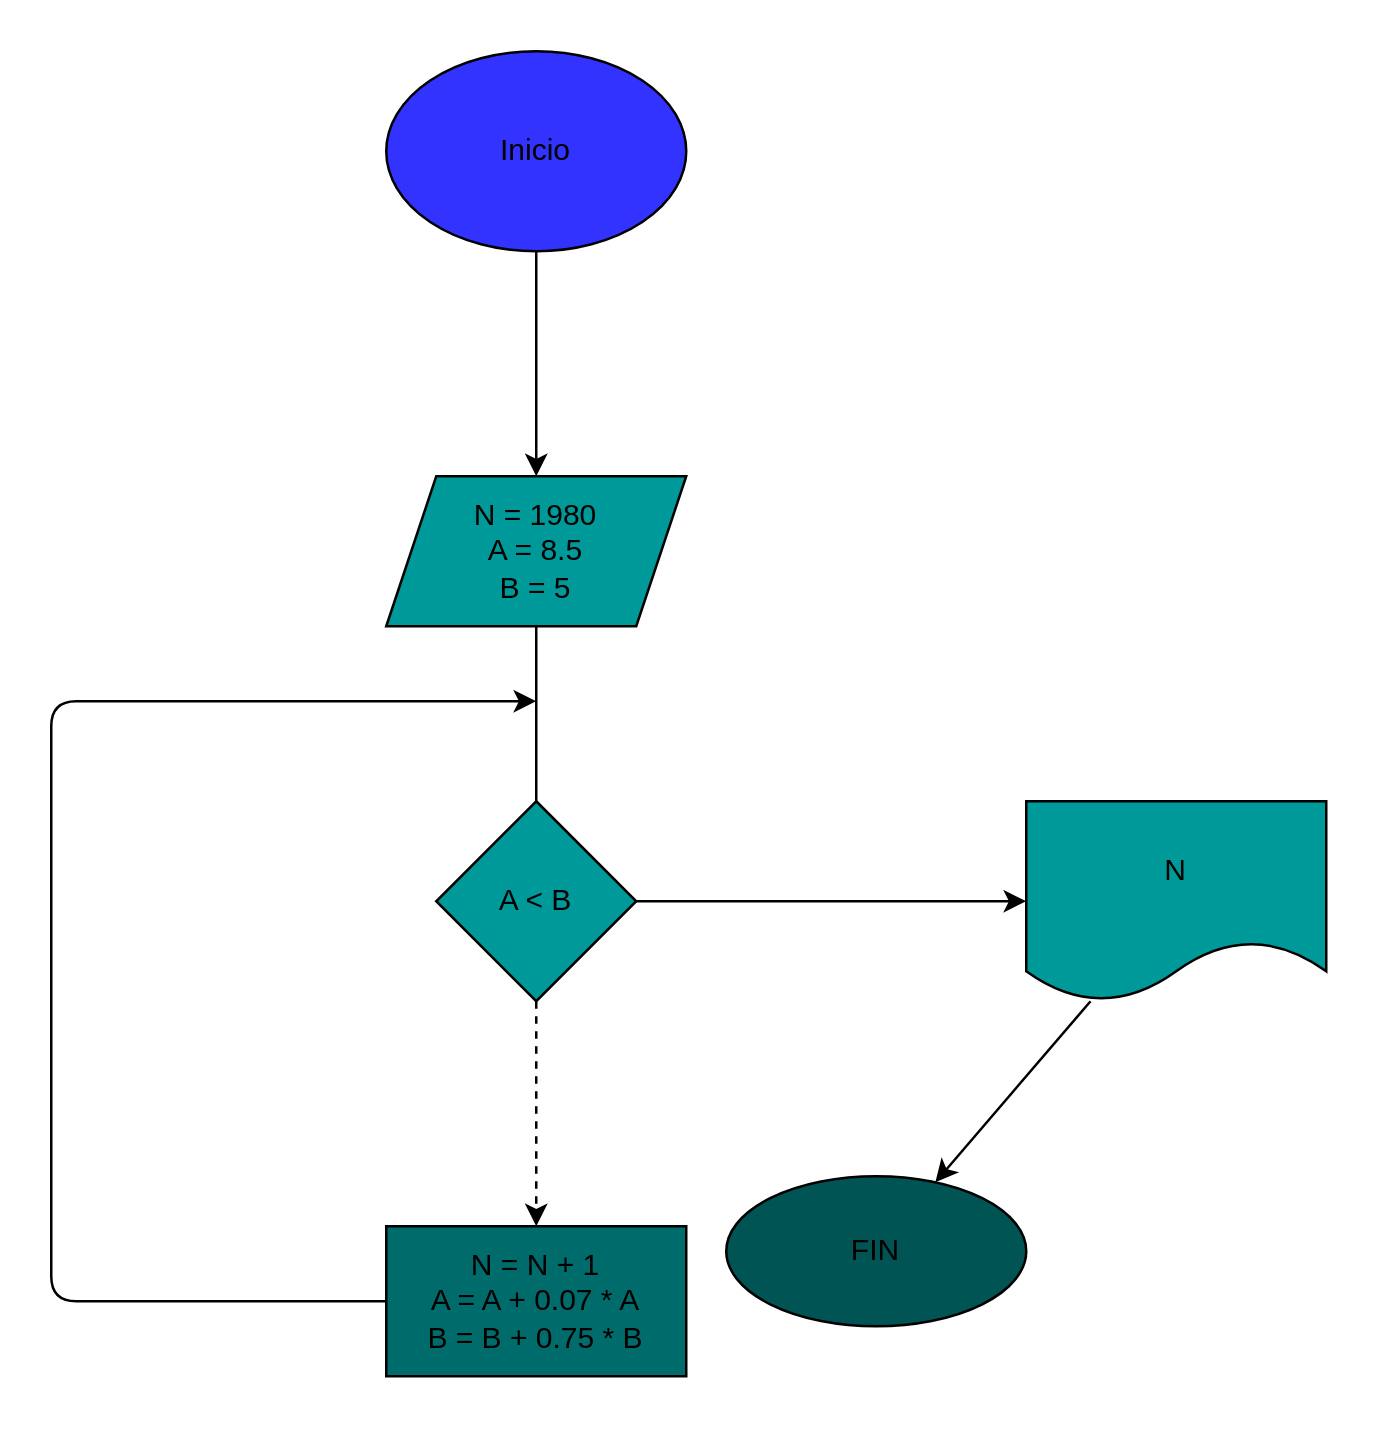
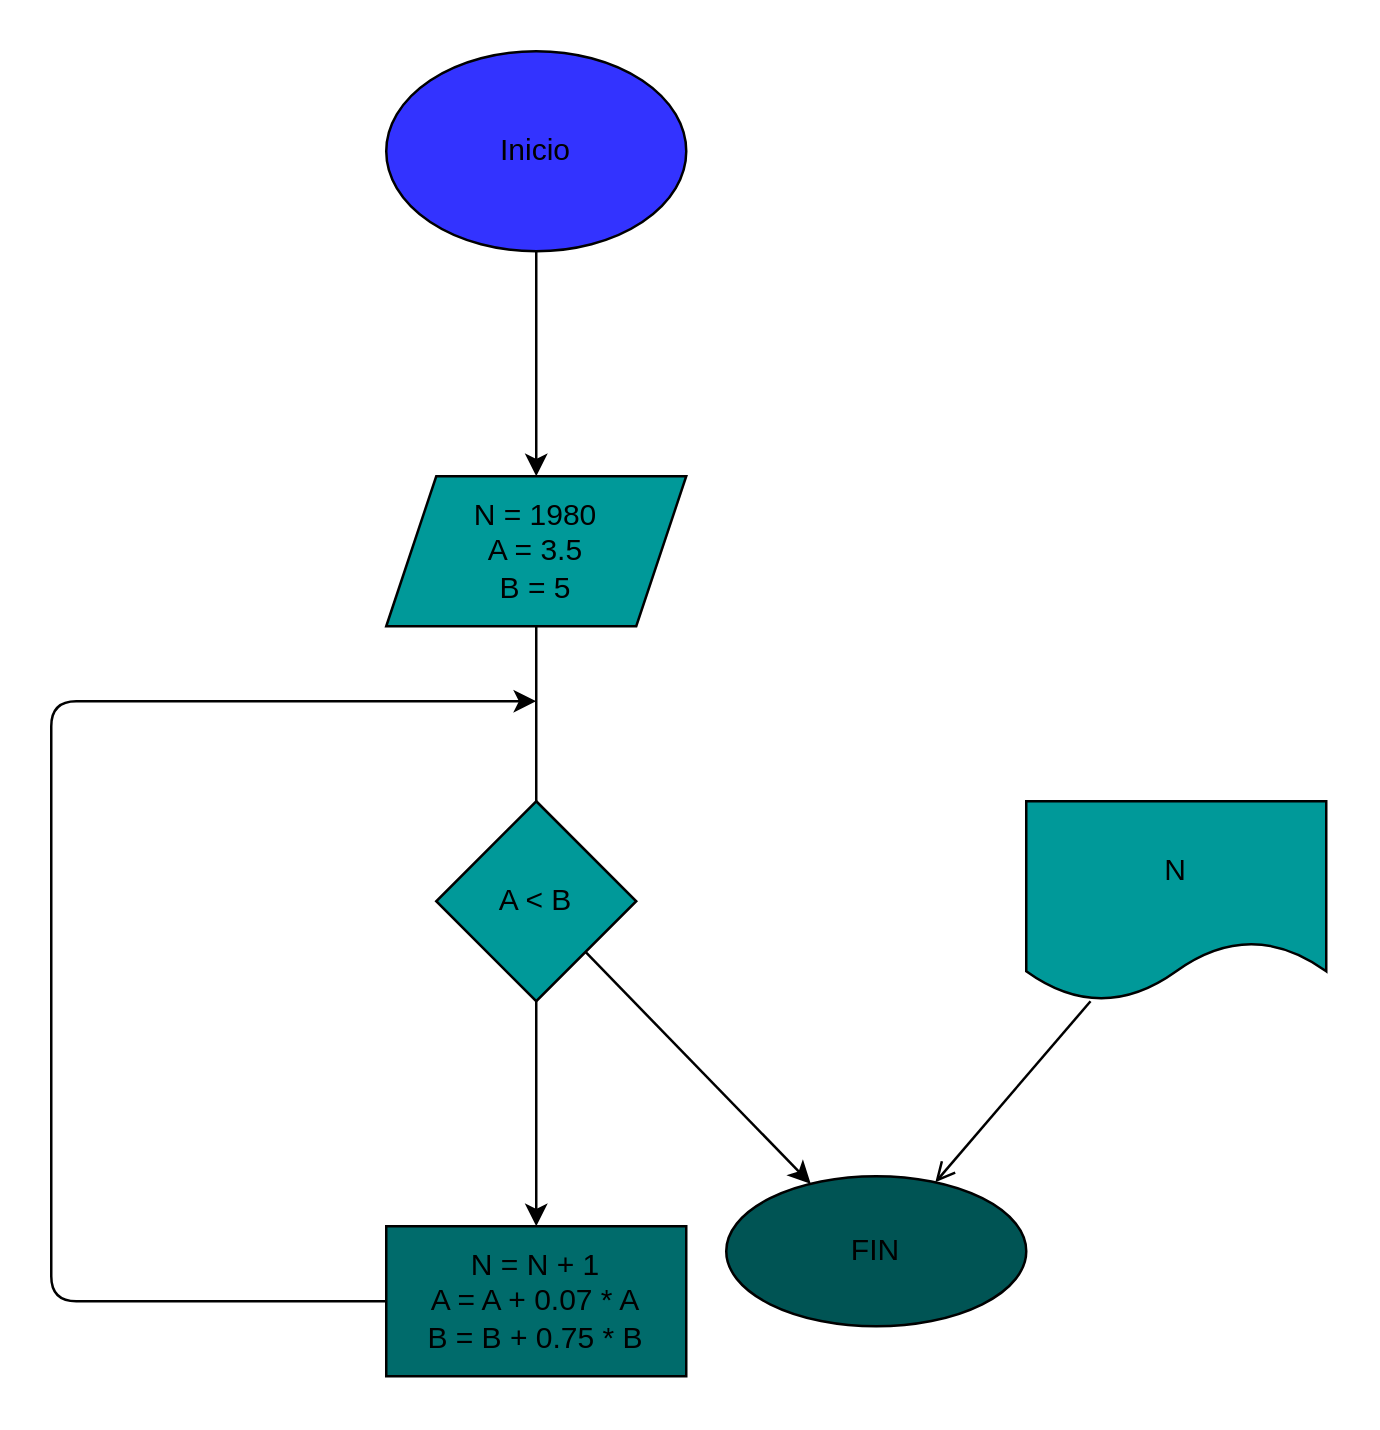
(536, 551) -> (536, 551)
(823, 901) -> (692, 1062)
(536, 1107) -> (536, 1107)
(947, 1169) -> (944, 1172)
